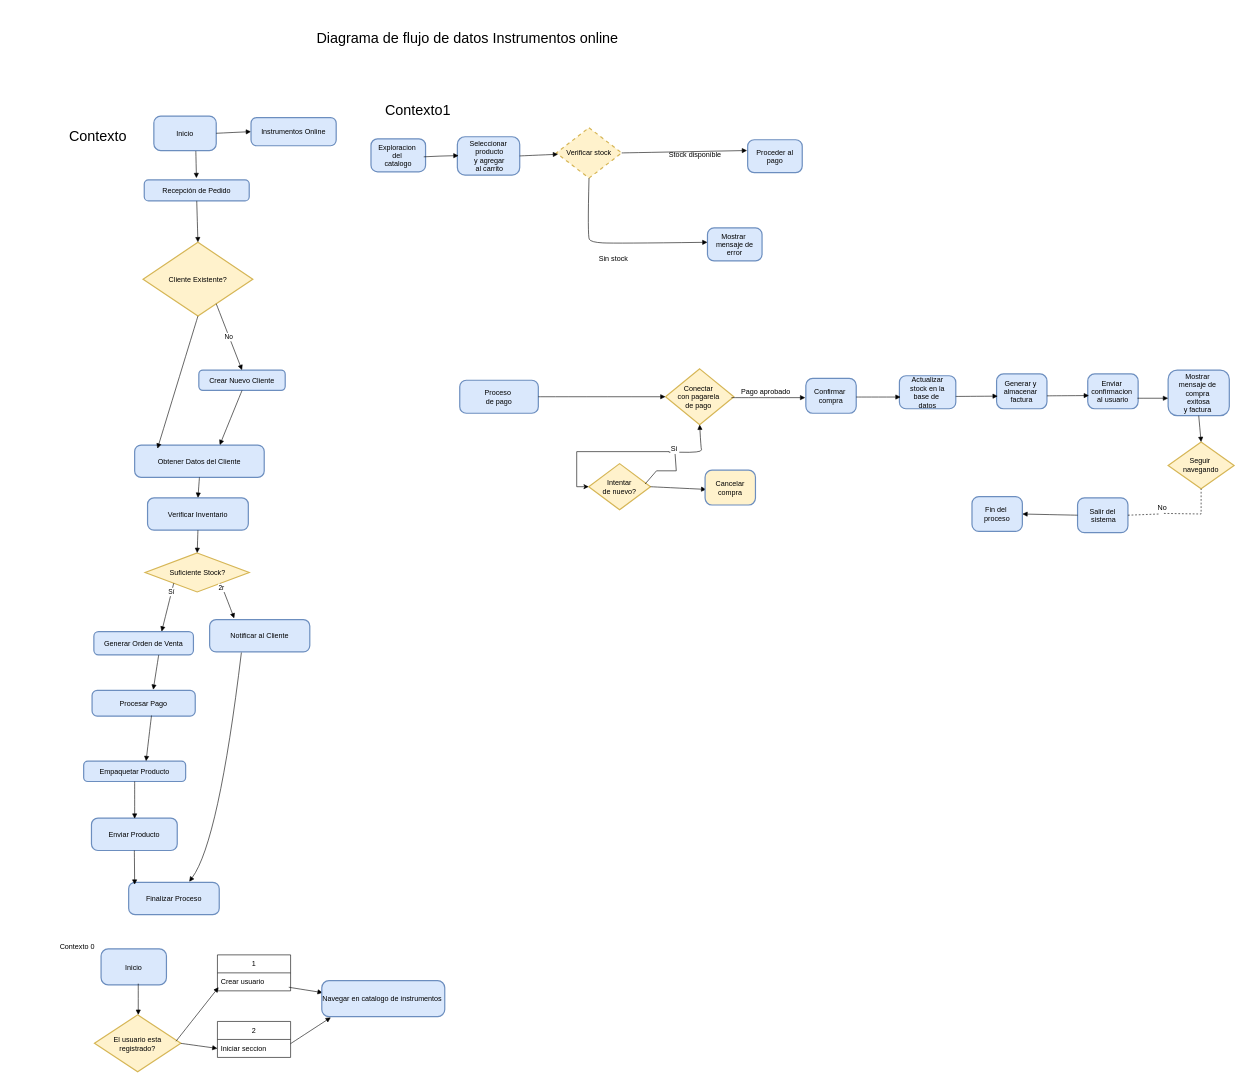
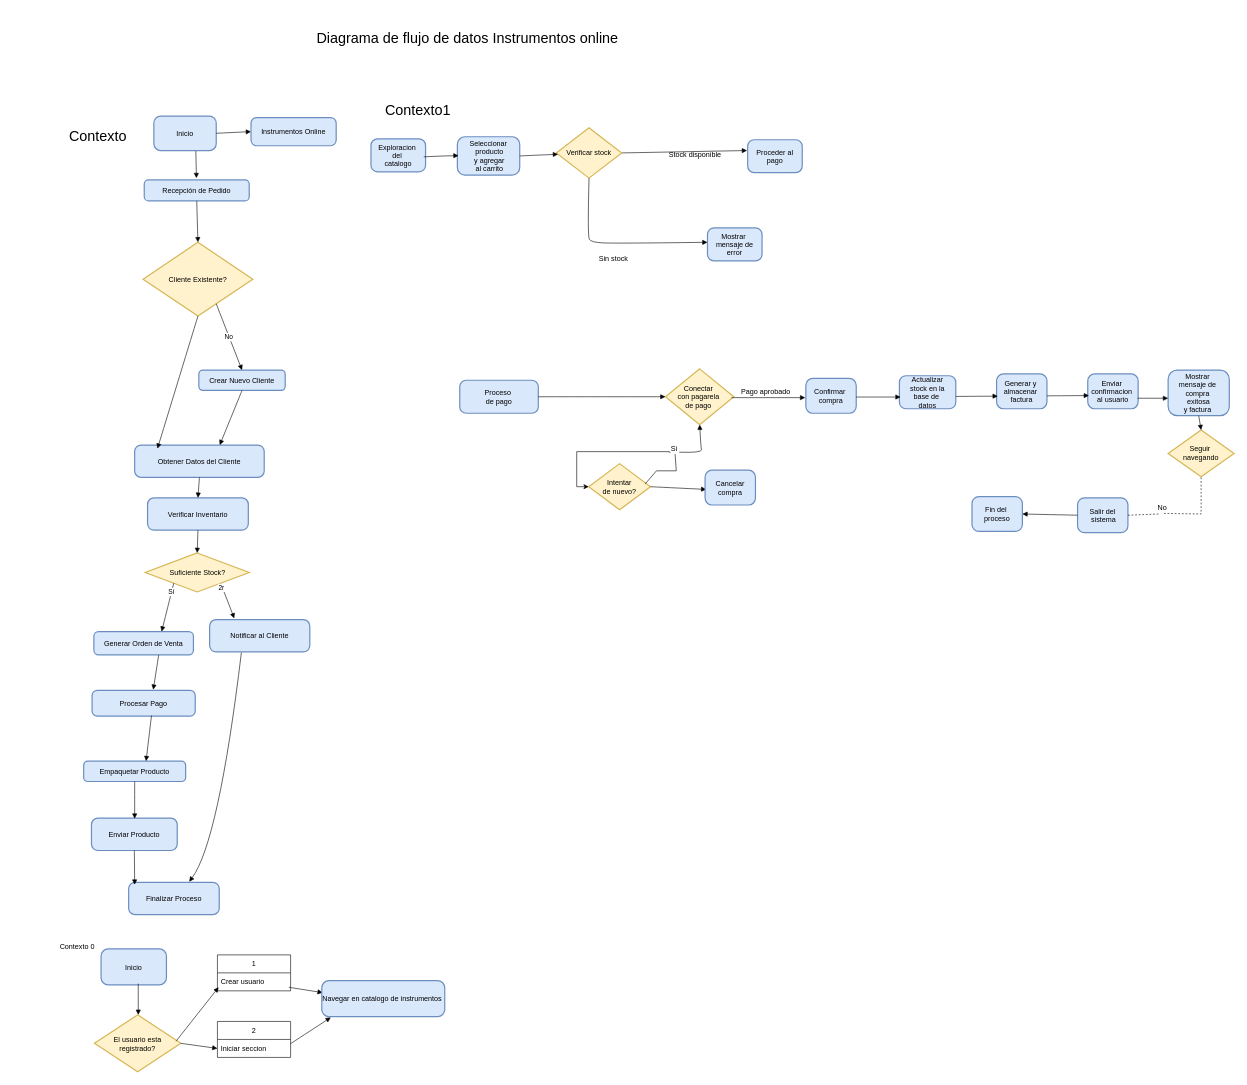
(589, 153) -> (589, 153)
(1202, 465) -> (1202, 453)
(731, 488) -> (731, 488)
